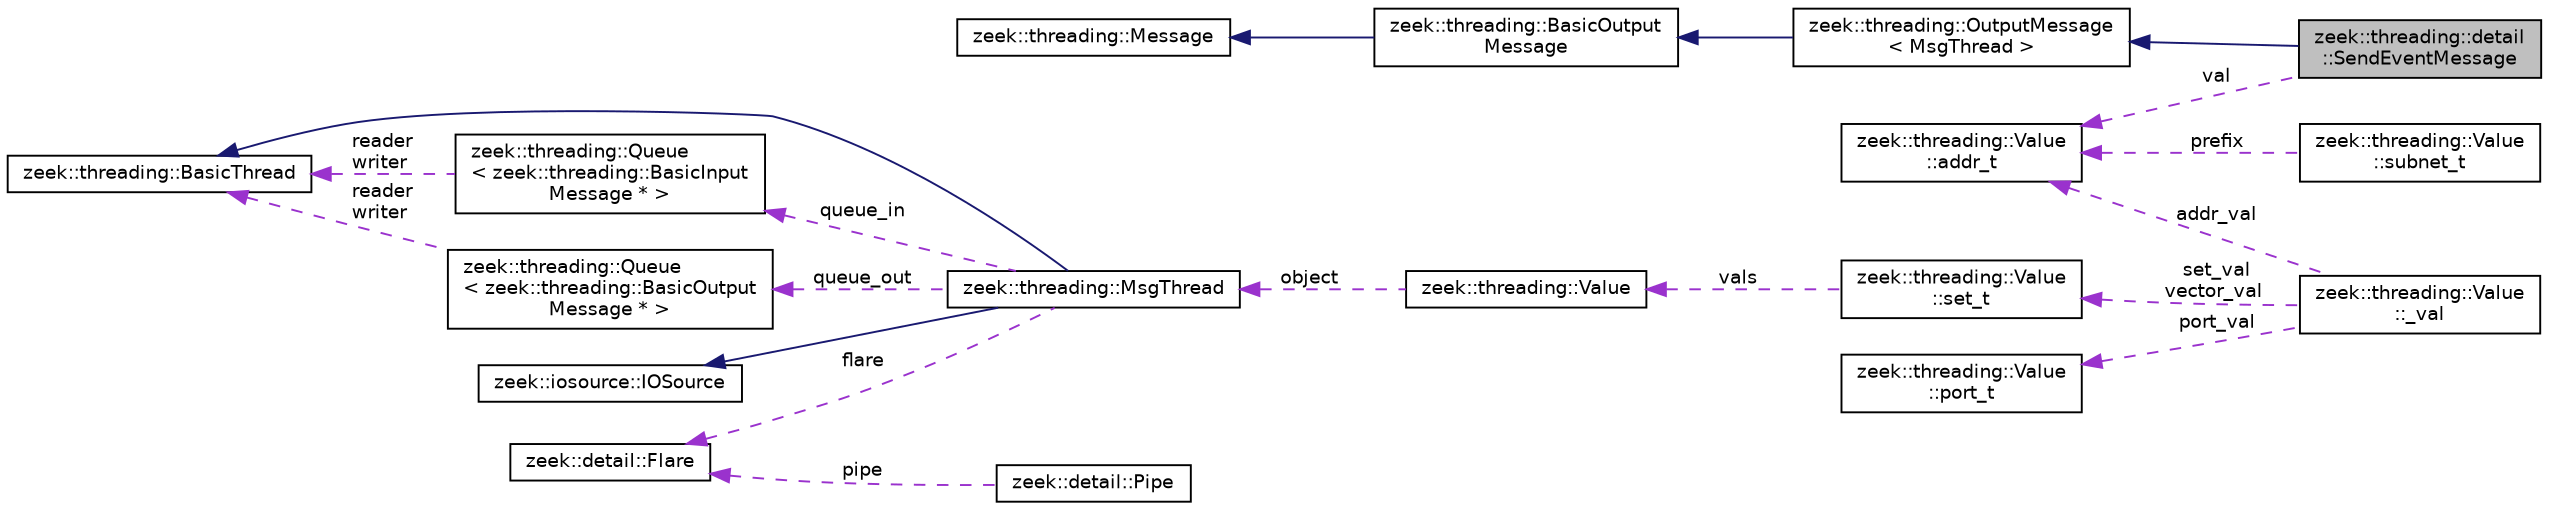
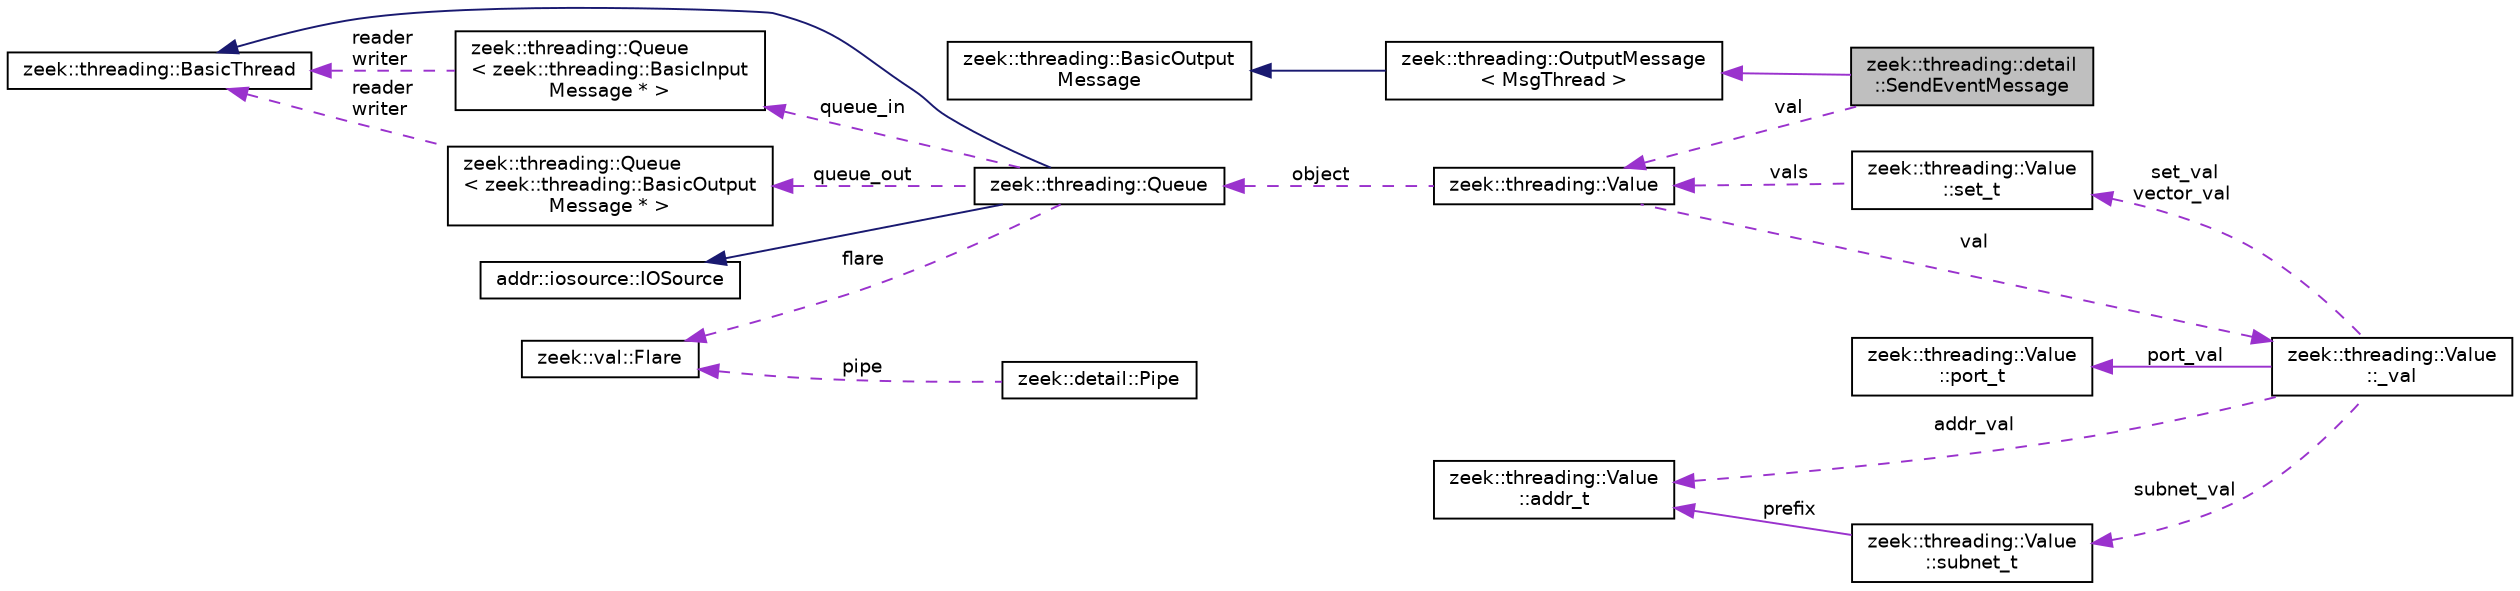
(1094, 37) -> none
(2224, 44) -> (1797, 74)
(2200, 99) -> (1753, 134)
(2200, 153) -> (1773, 523)
none -> (1947, 271)
(1094, 289) -> (1100, 186)
(2201, 345) -> (2192, 367)
(610, 383) -> (610, 280)
(610, 462) -> (610, 359)
none -> (2253, 493)
